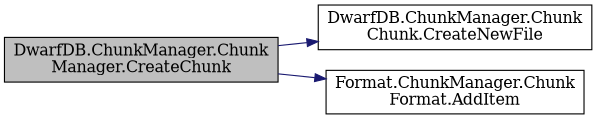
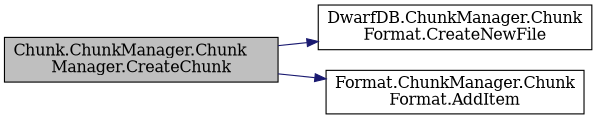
(455, 27) -> (455, 27)
(141, 60) -> (141, 60)
